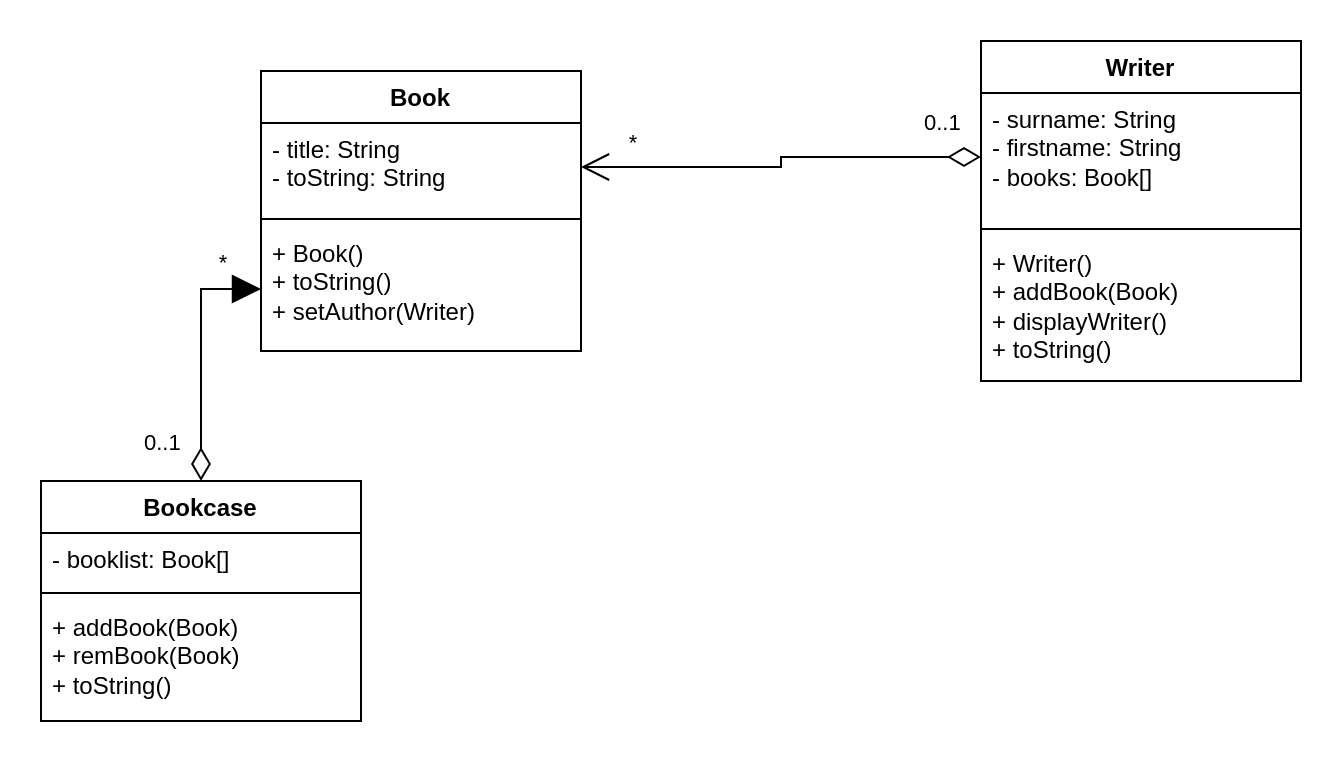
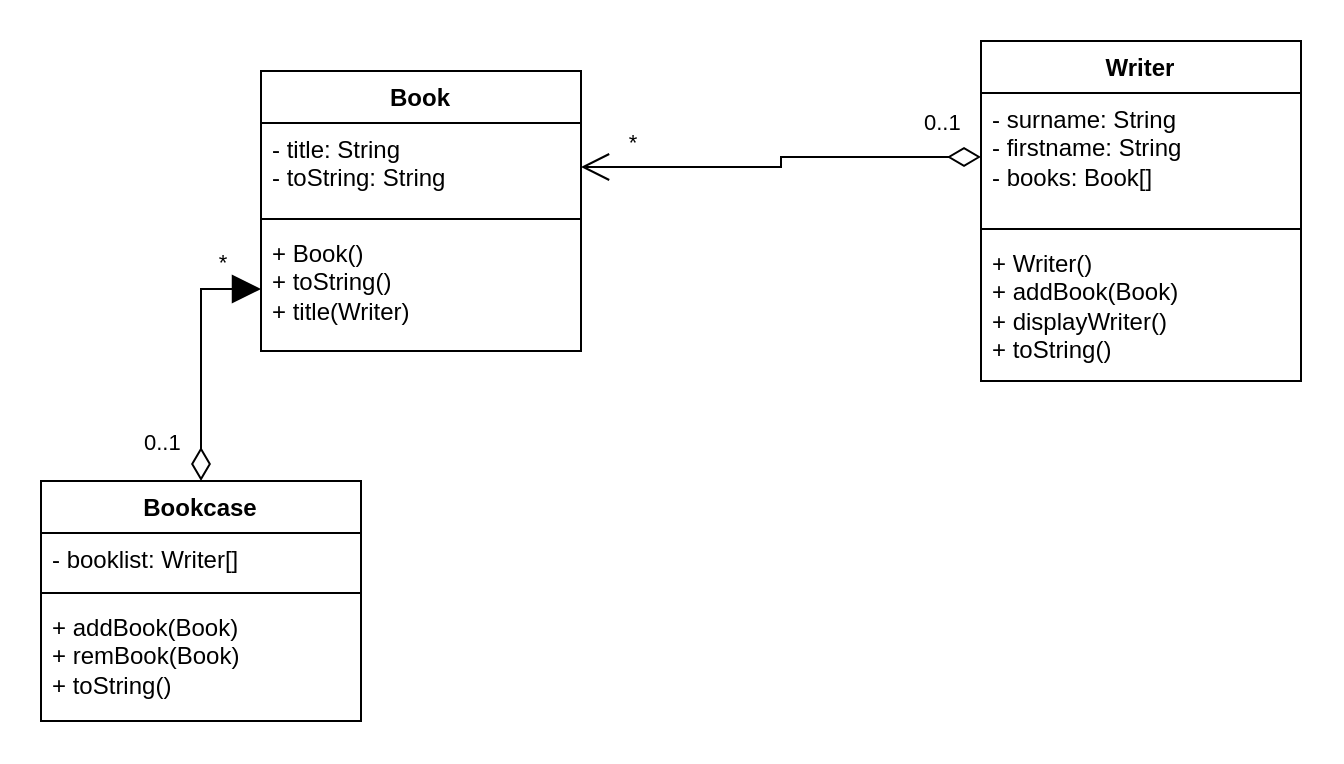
(394, 284) -> (361, 284)
(158, 561) -> (169, 561)
